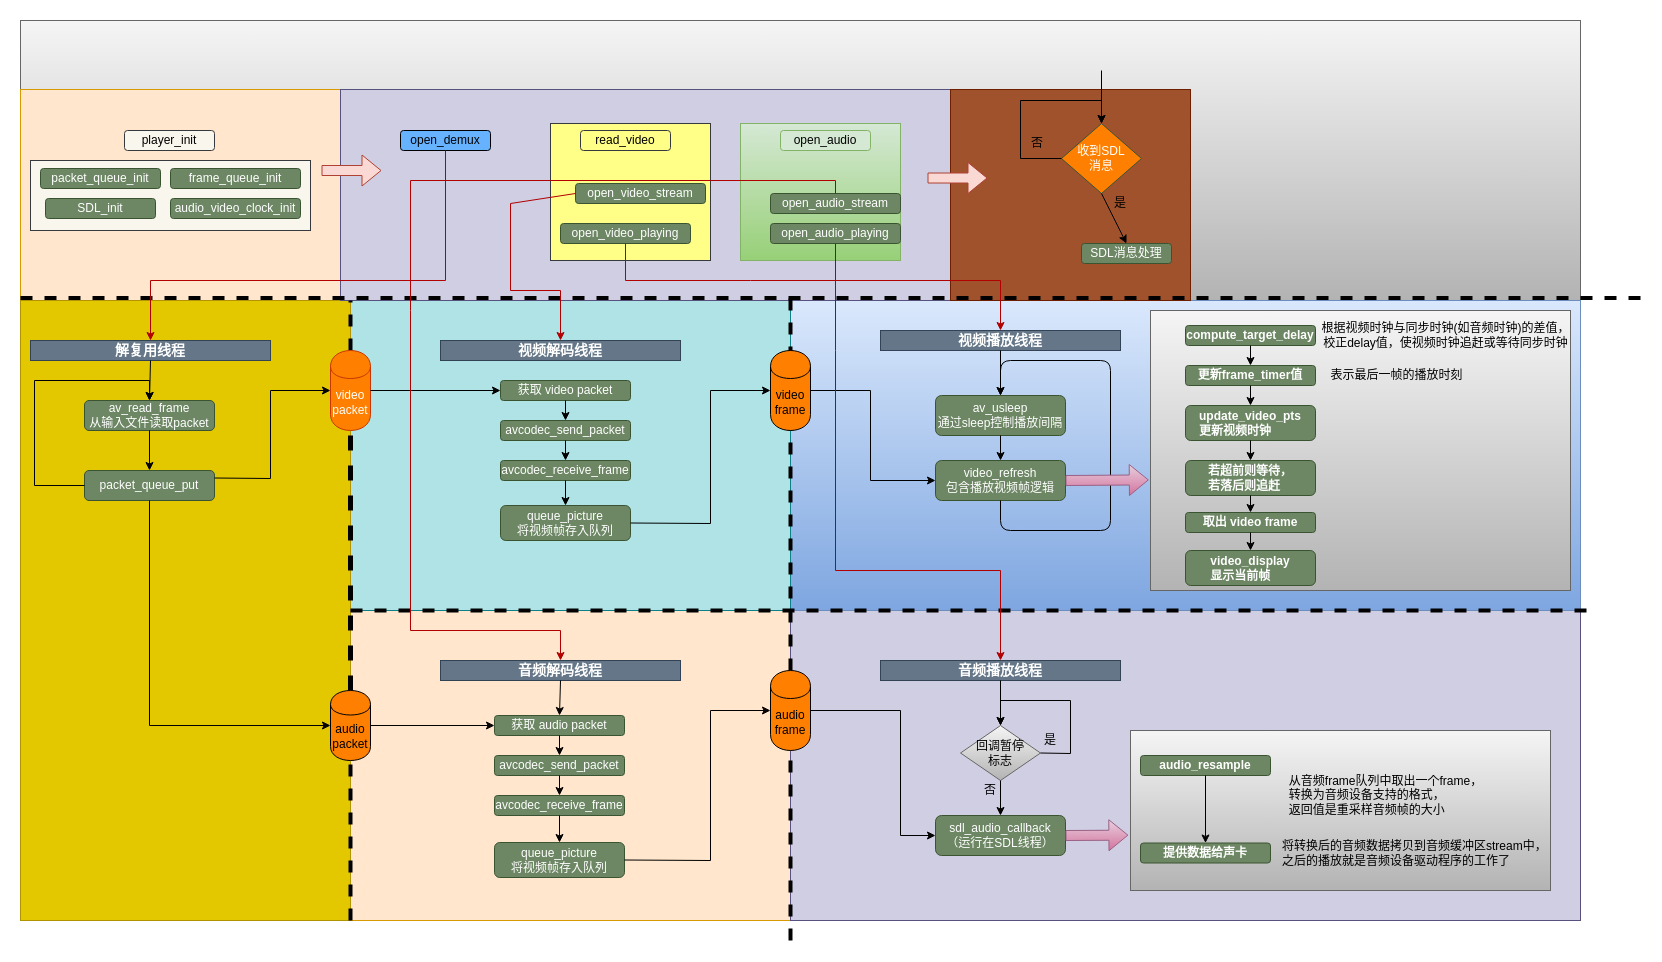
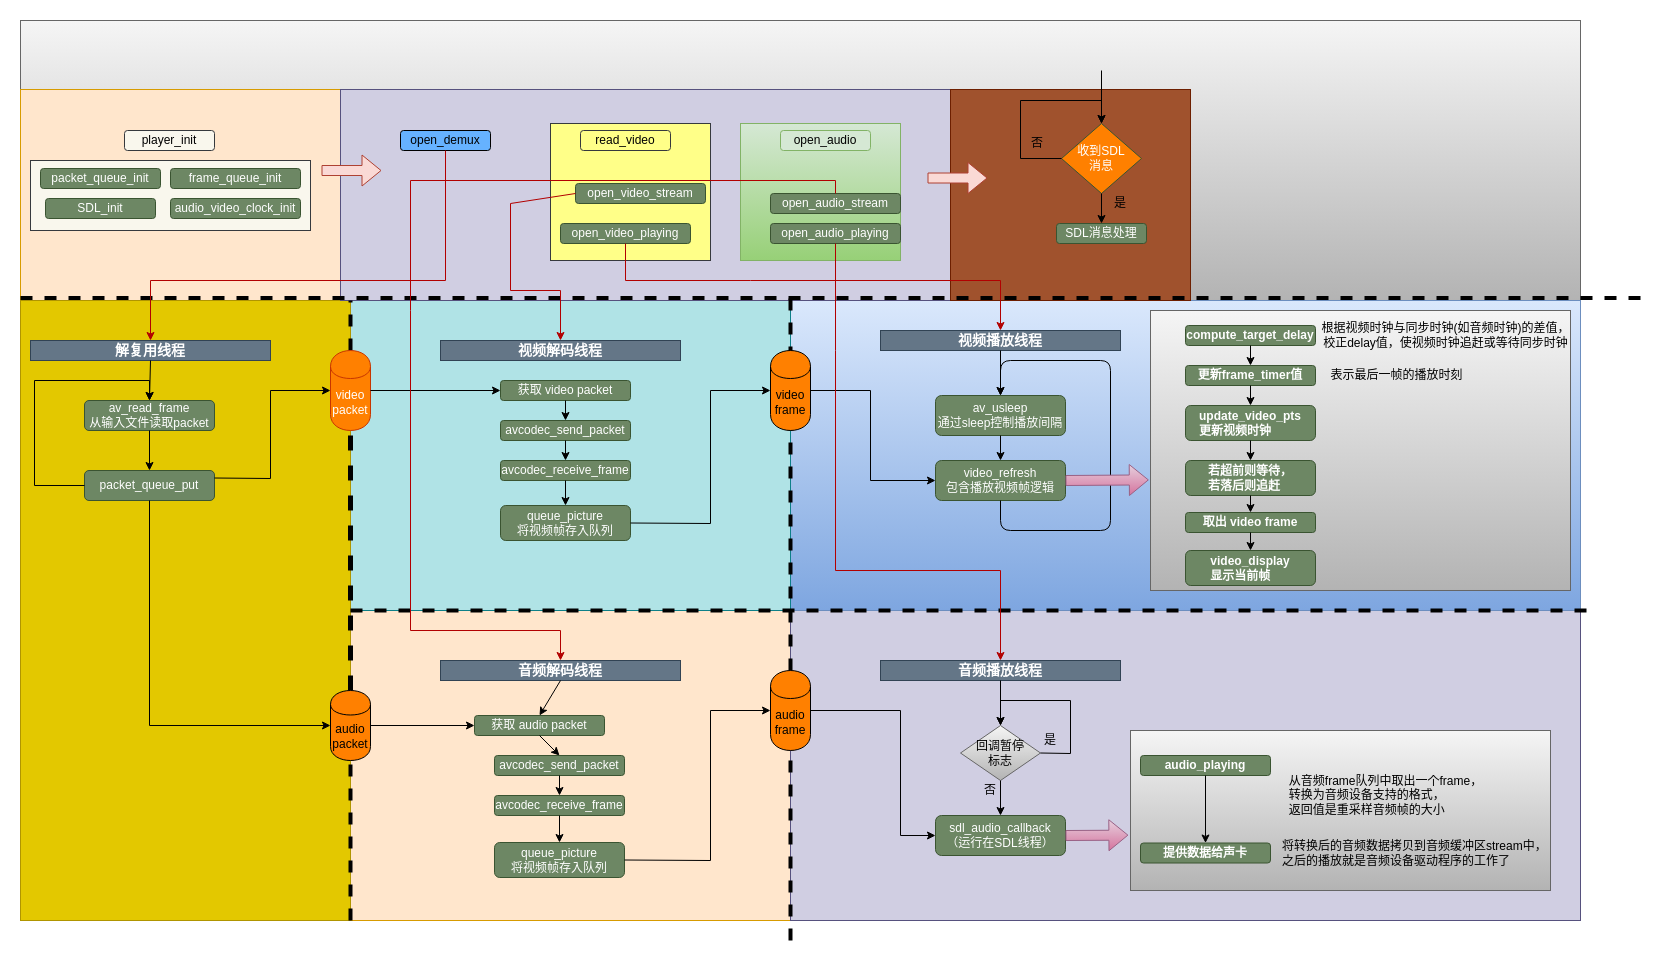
(1127, 254) -> (1102, 234)
(560, 726) -> (540, 726)
(1206, 766) -> (1206, 766)
